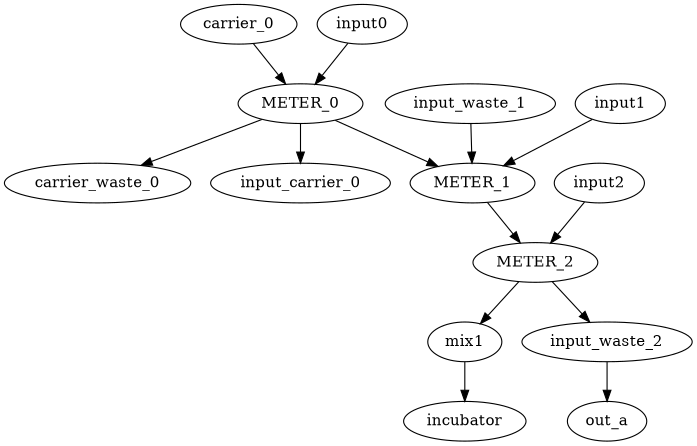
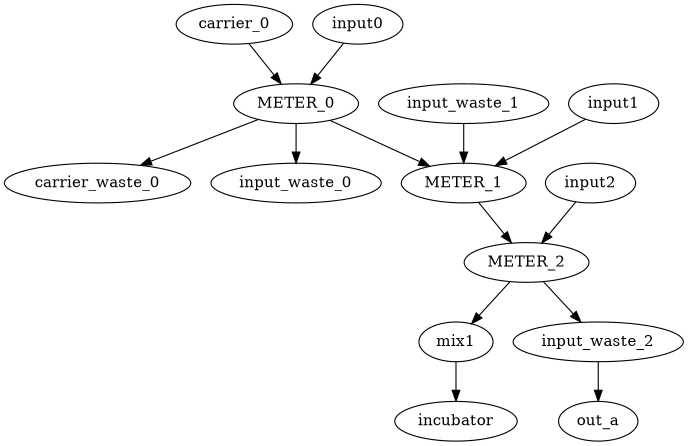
(300, 183) -> (296, 183)
